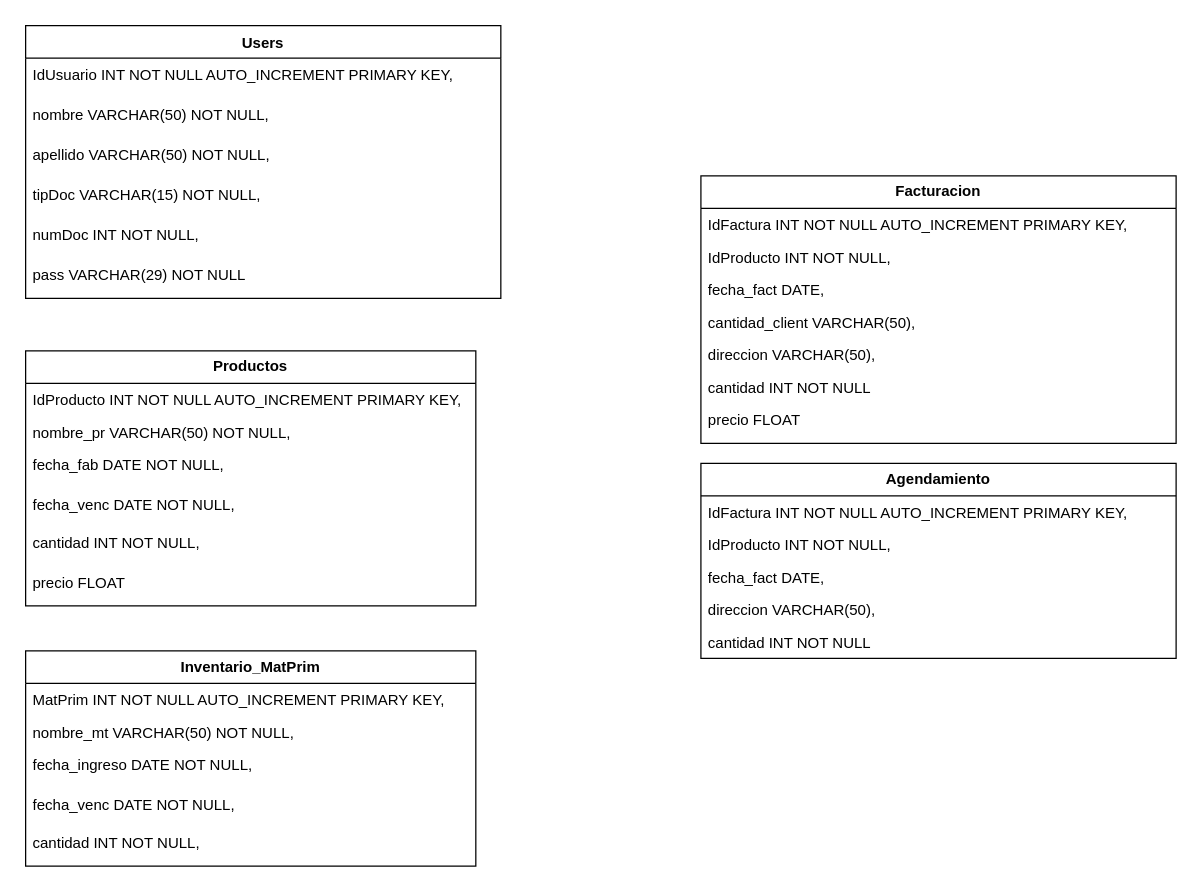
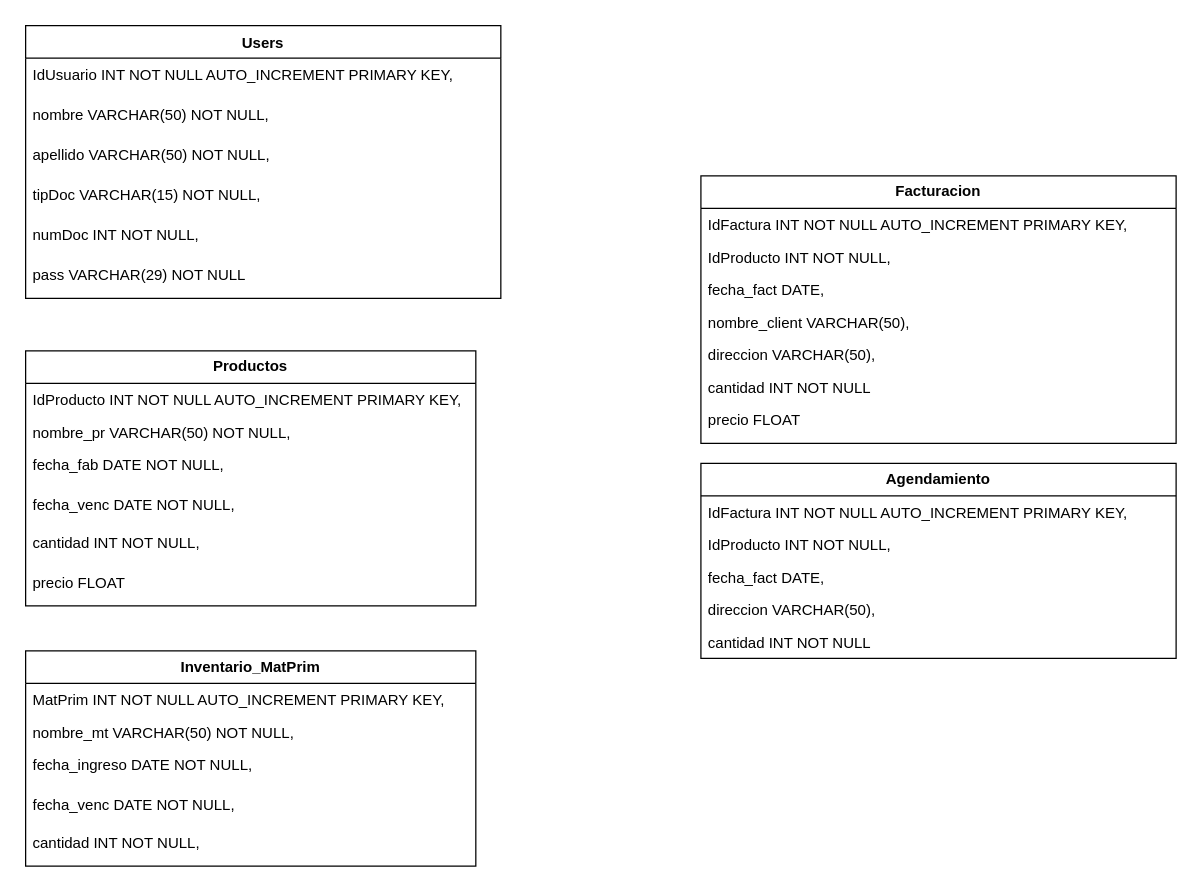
(816, 323) -> (810, 323)
